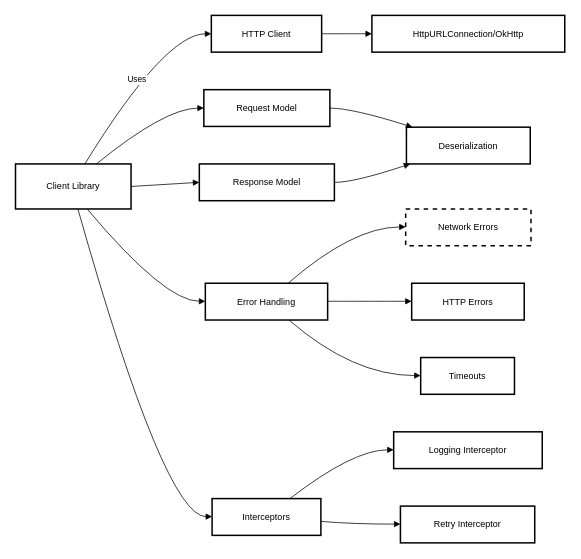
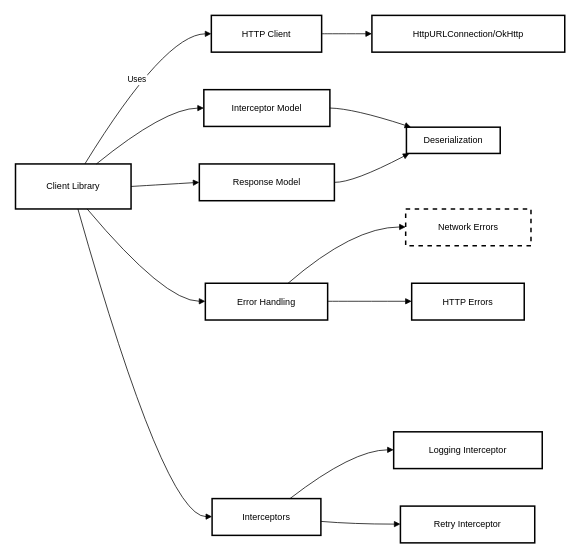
(267, 108) -> (267, 108)
(468, 146) -> (453, 140)
(346, 359) -> none
(467, 376) -> none
